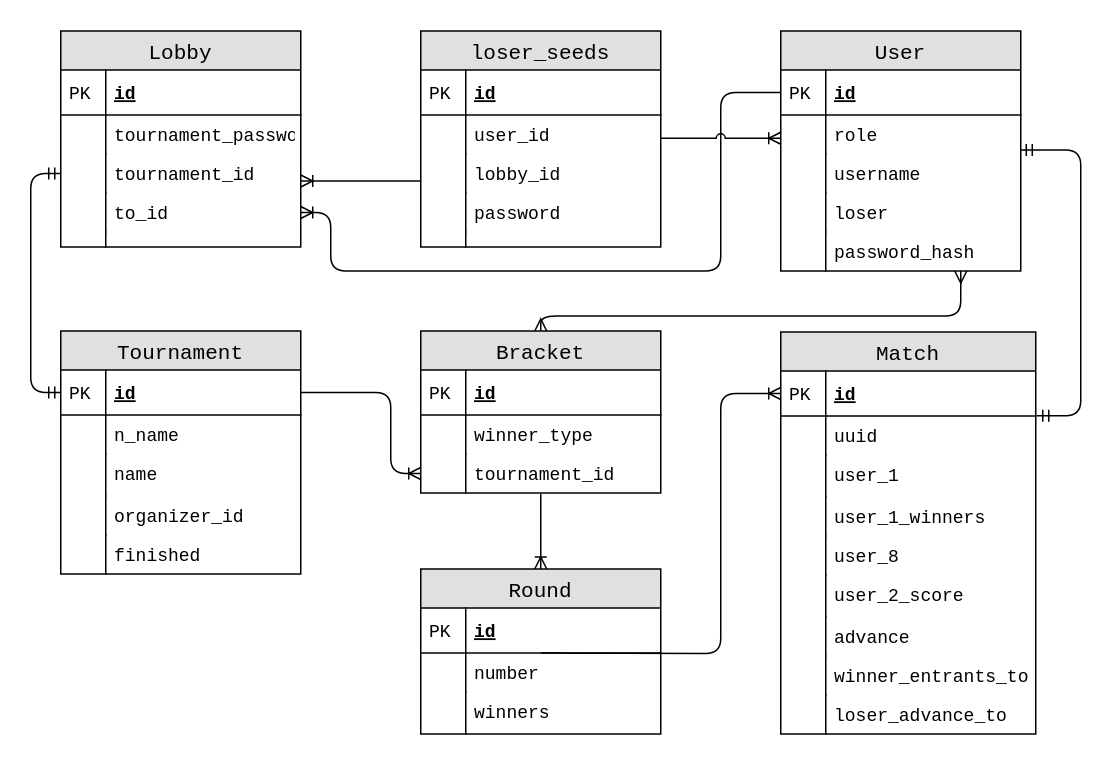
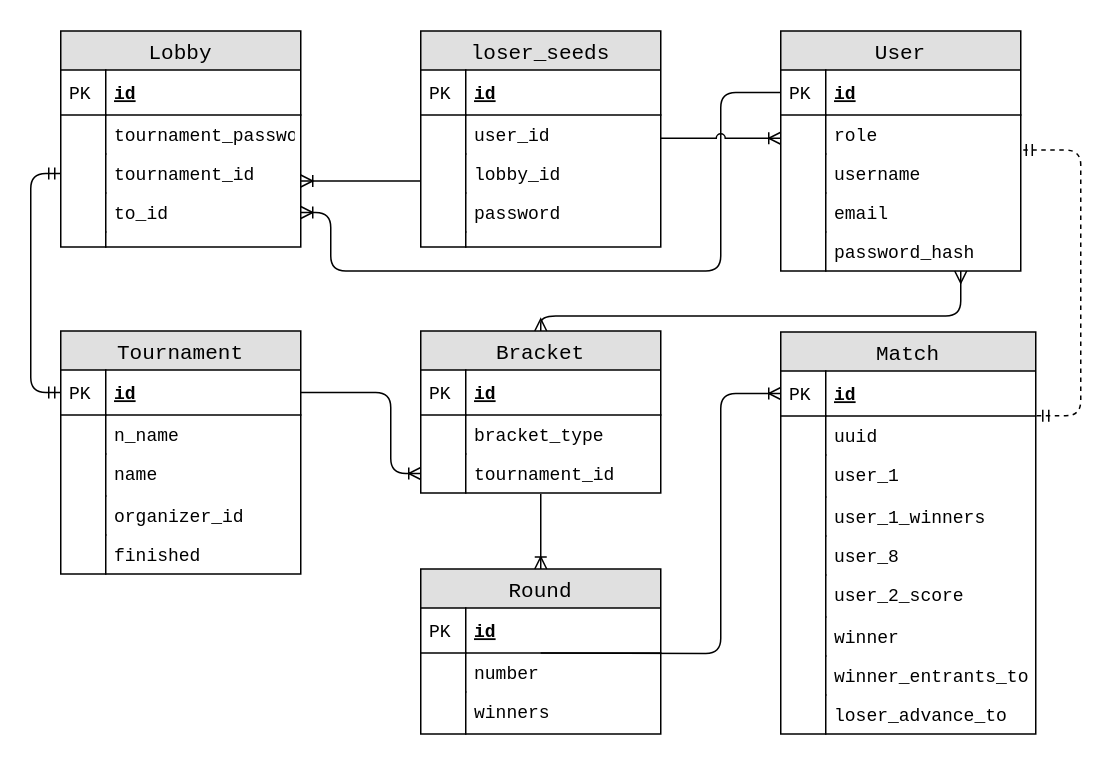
(857, 213) -> (855, 213)
(1081, 275) -> (1081, 275)
(527, 435) -> (534, 435)
(869, 637) -> (862, 637)
